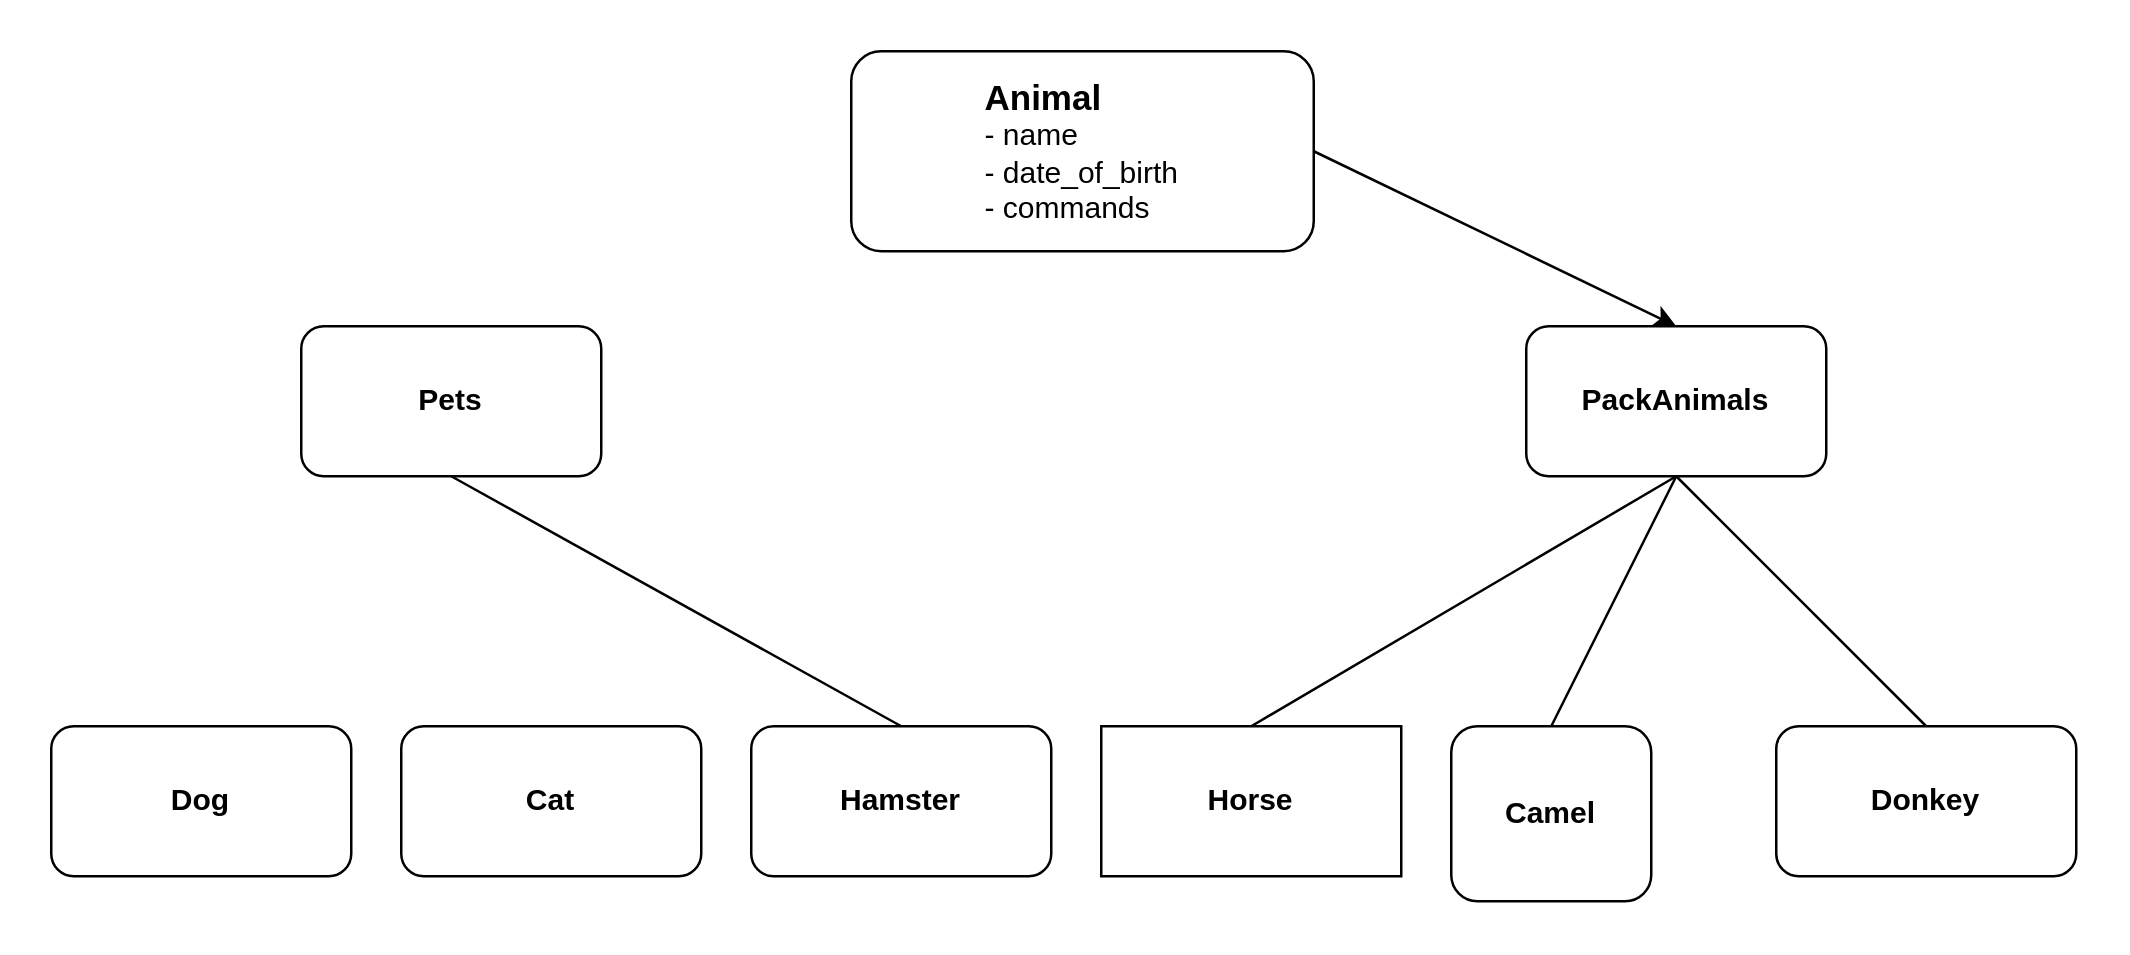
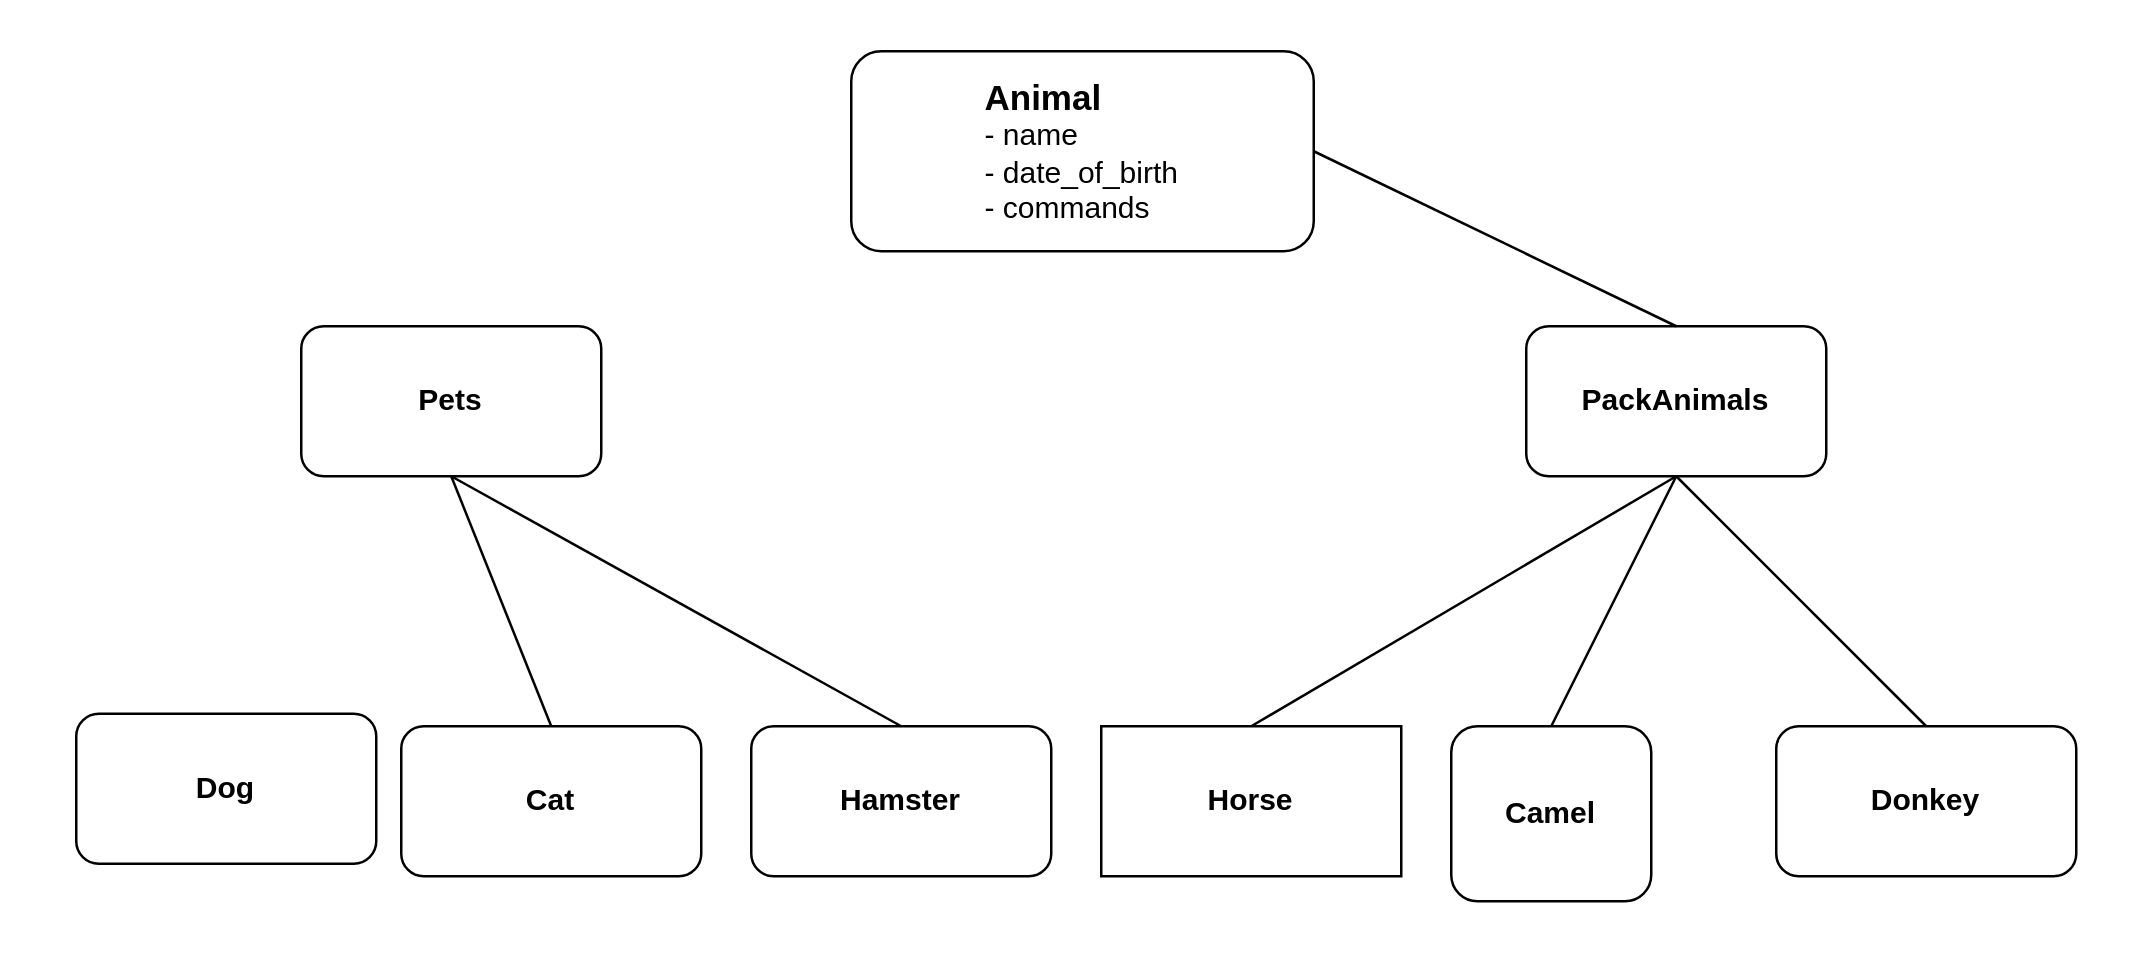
(1660, 318) -> (1667, 322)
none -> (503, 605)
(201, 801) -> (226, 789)
